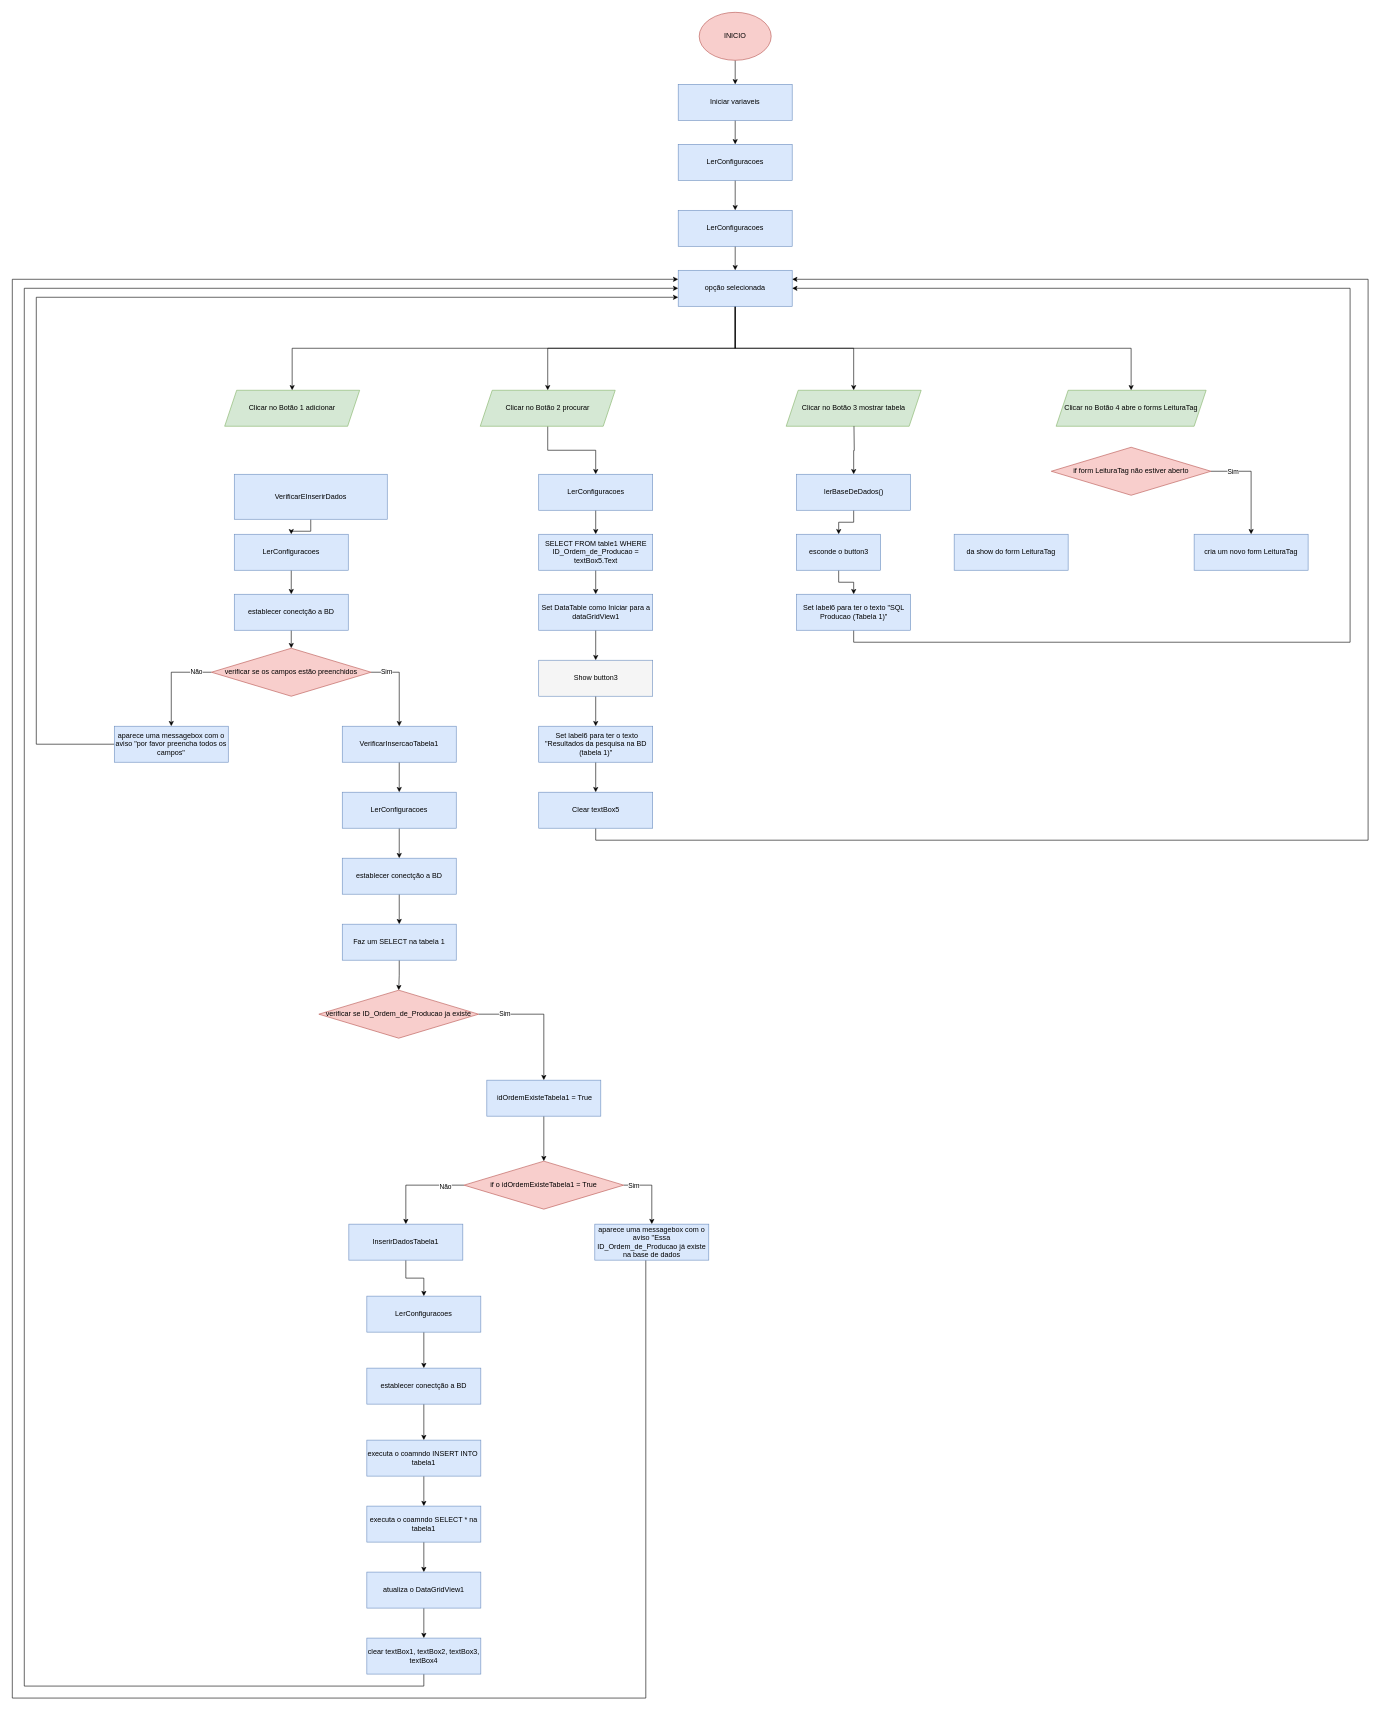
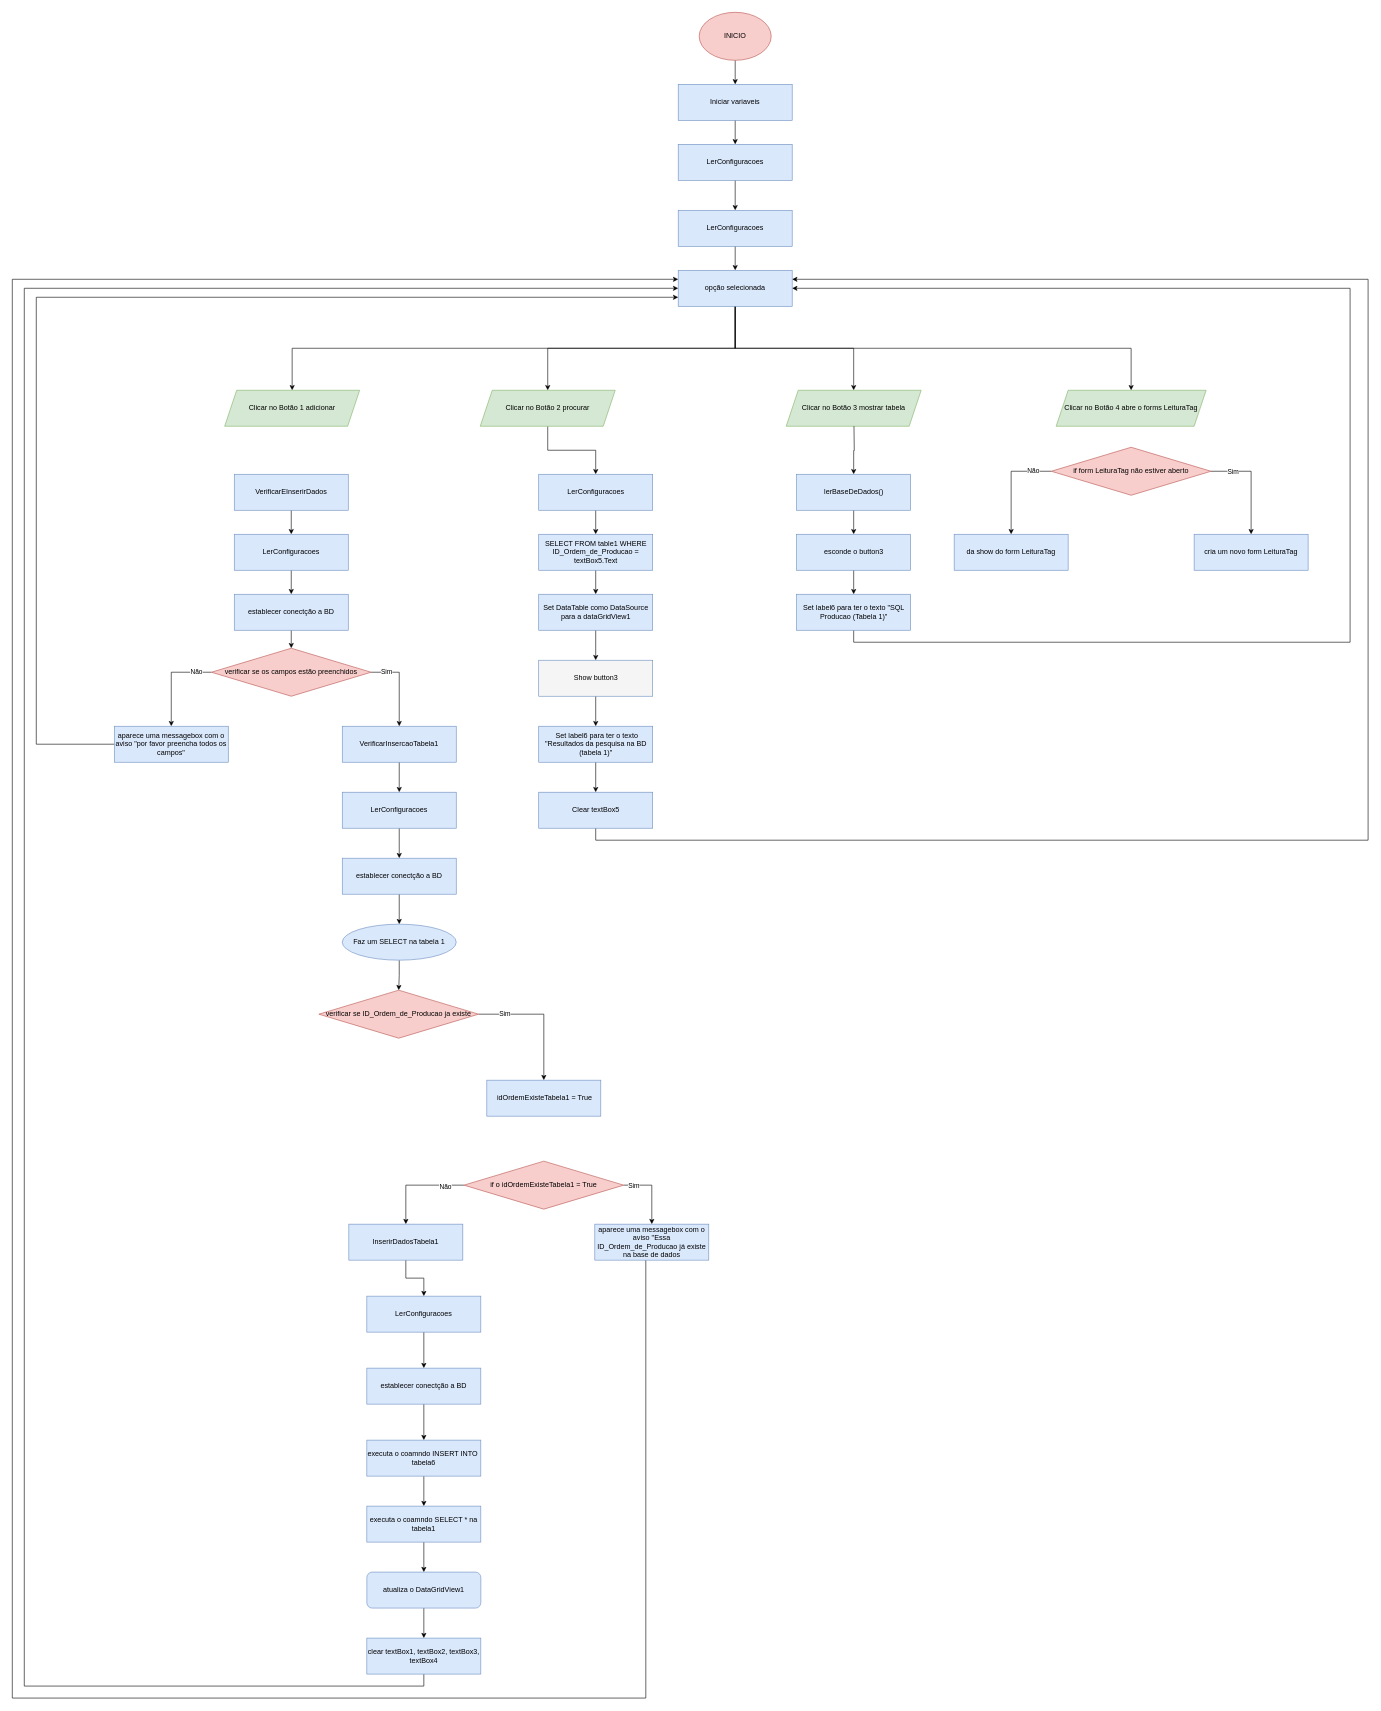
none -> (1033, 471)
(311, 497) -> (291, 492)
(839, 552) -> (854, 552)
(596, 612) -> (596, 612)
(399, 942) -> (399, 942)
(544, 1155) -> none
(424, 1458) -> (424, 1458)
(424, 1590) -> (424, 1590)
